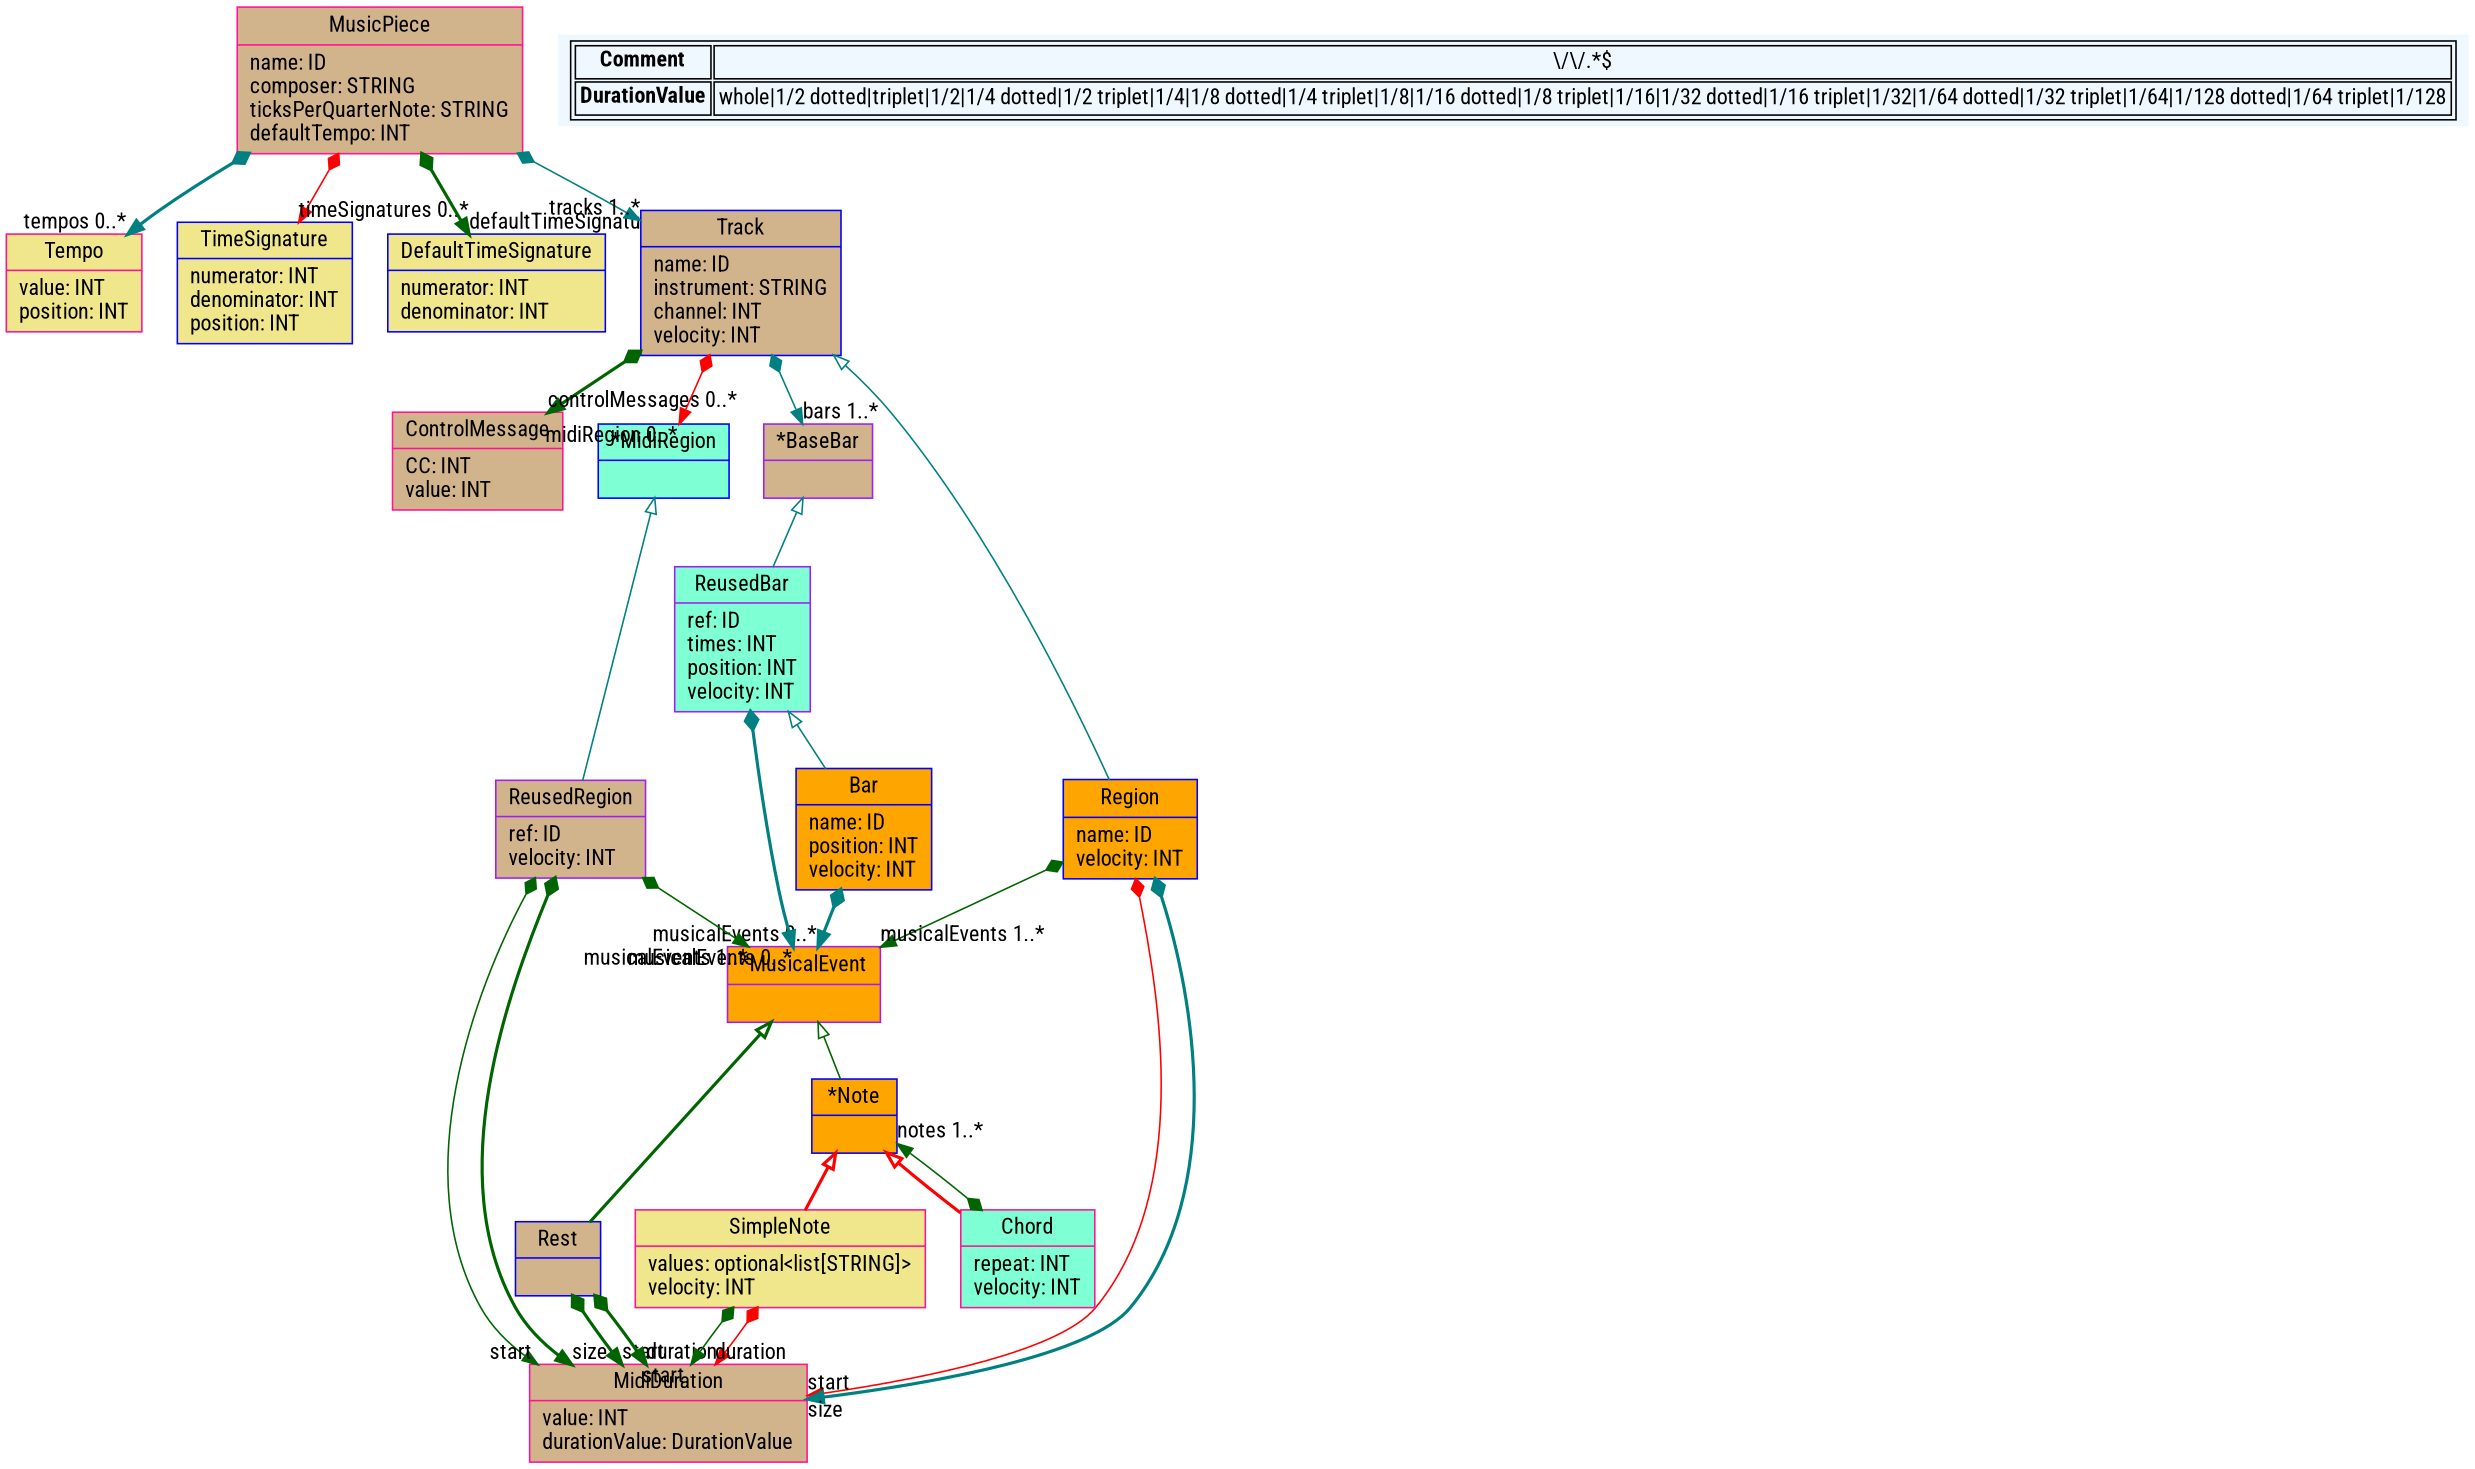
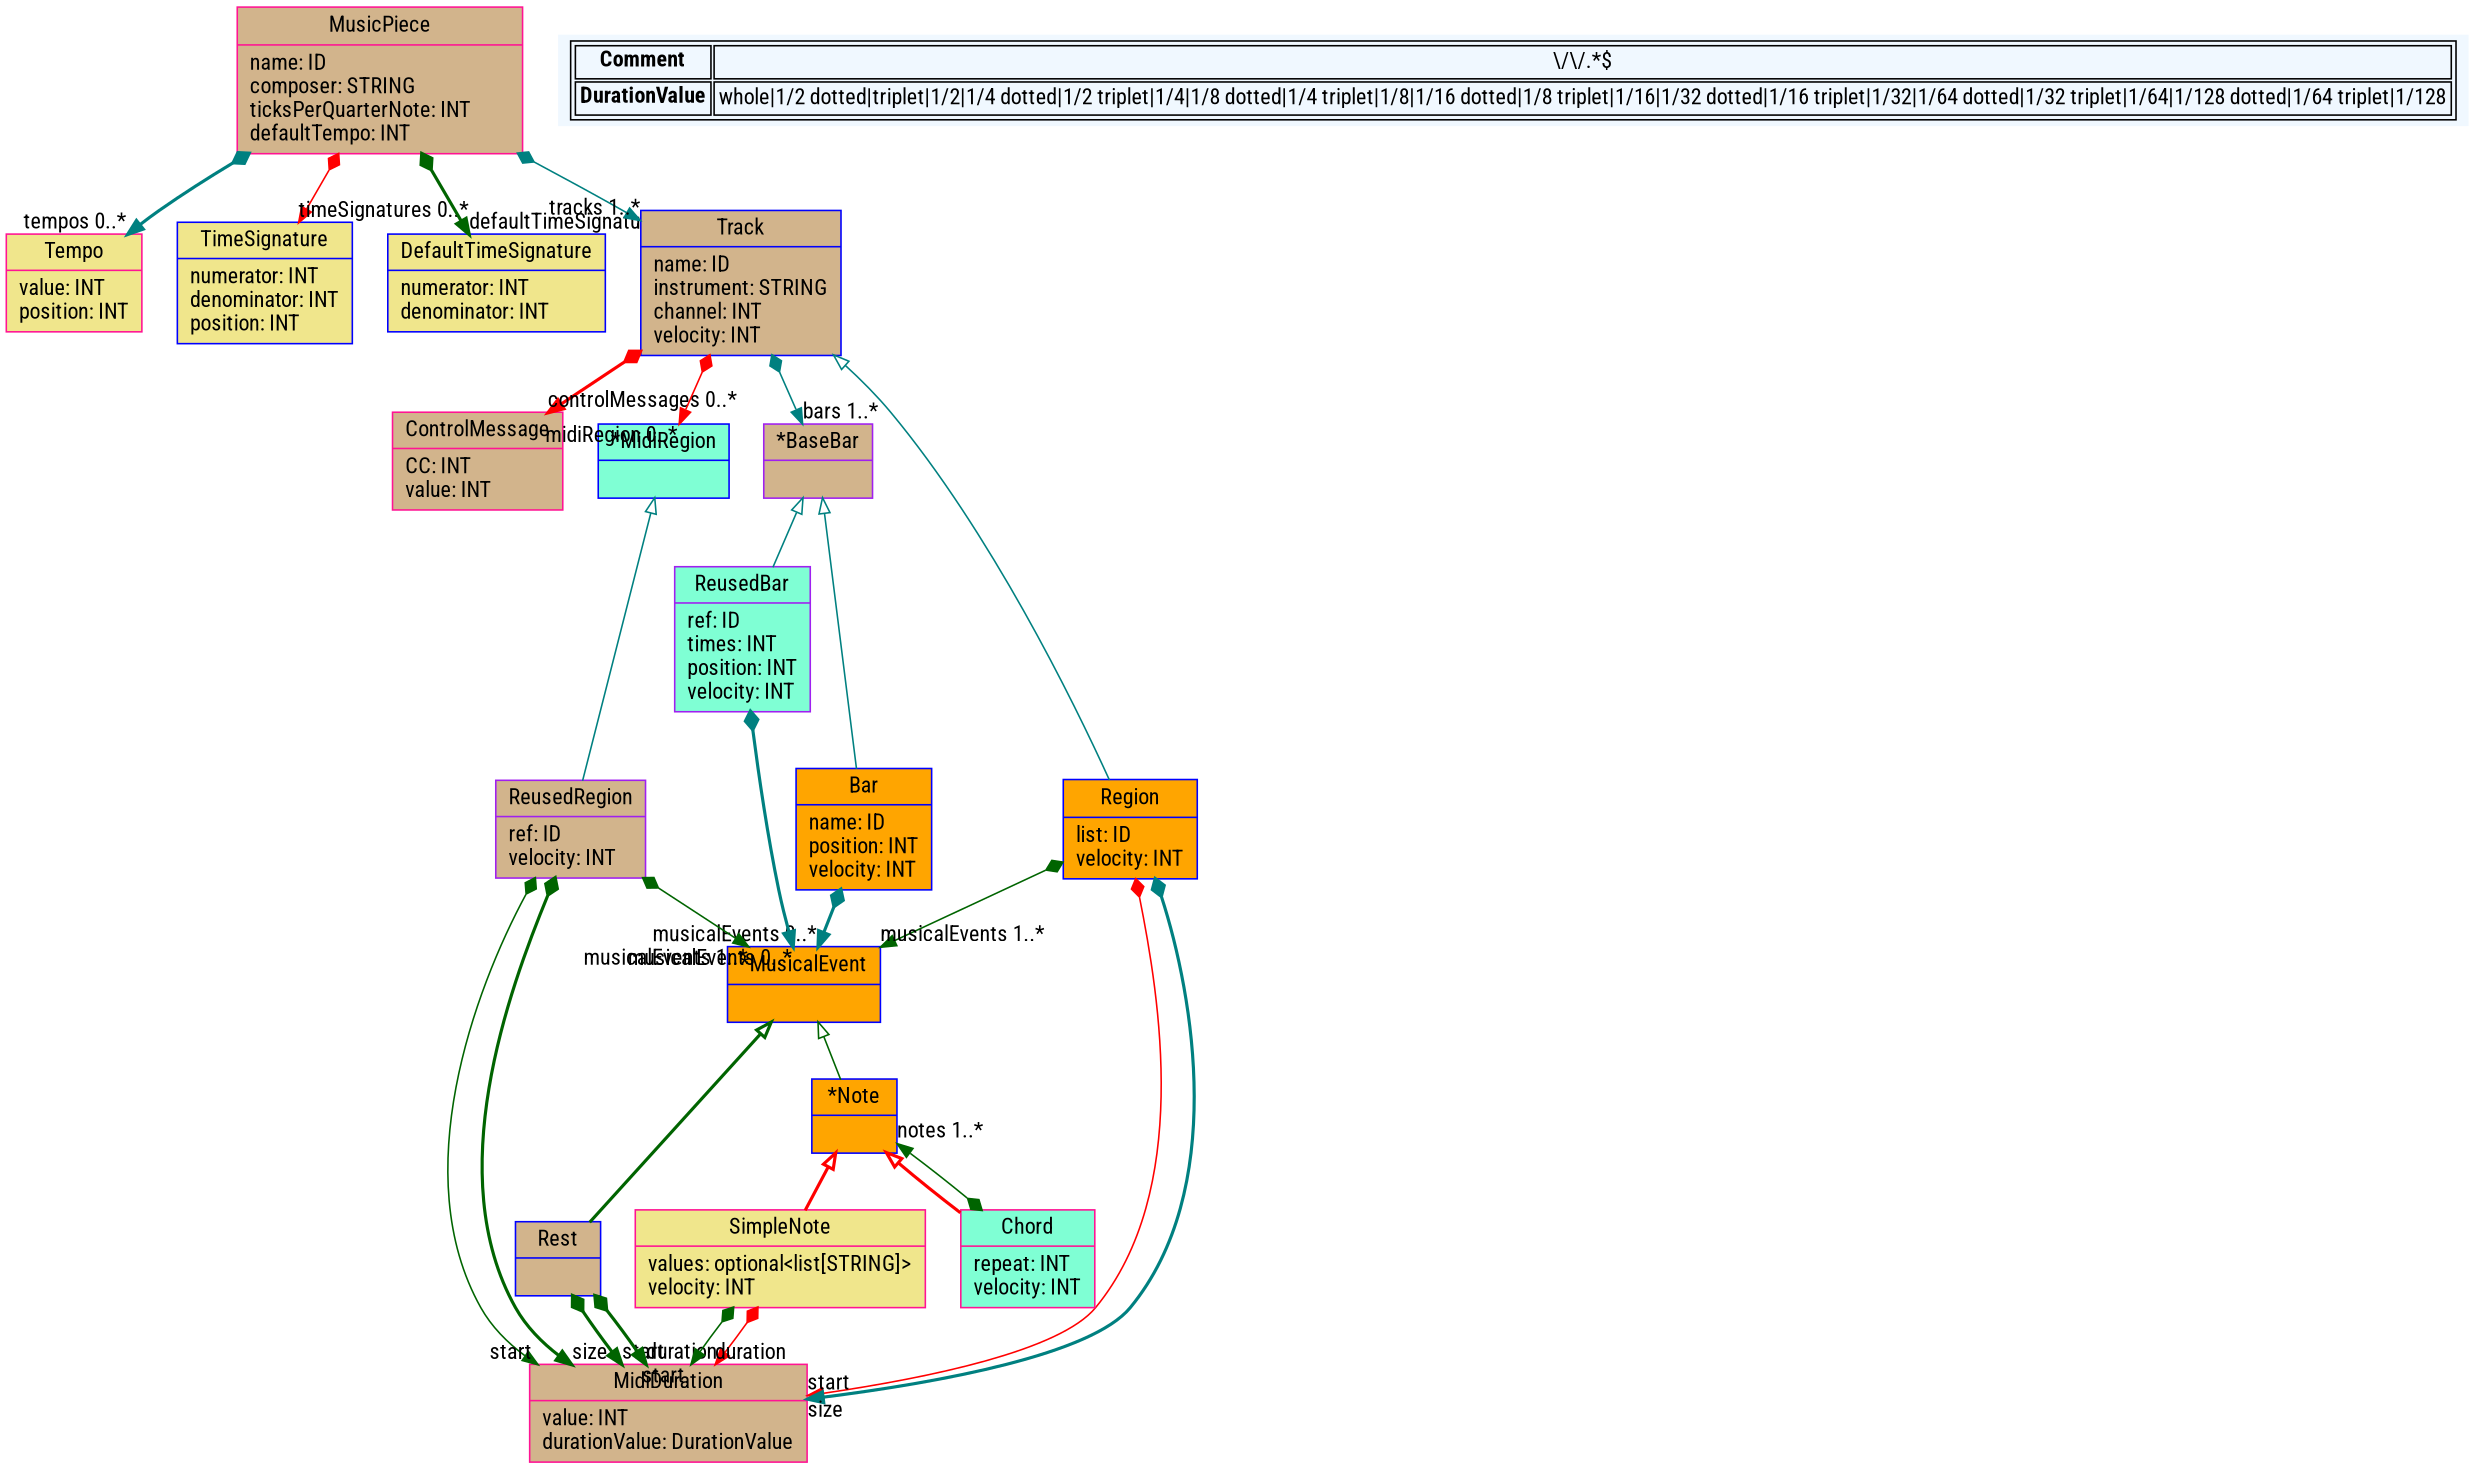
(380, 110) -> (361, 110)
(593, 383) -> (593, 383)
(811, 747) -> (841, 641)
(1115, 835) -> (1104, 835)
(804, 984) -> (804, 984)
